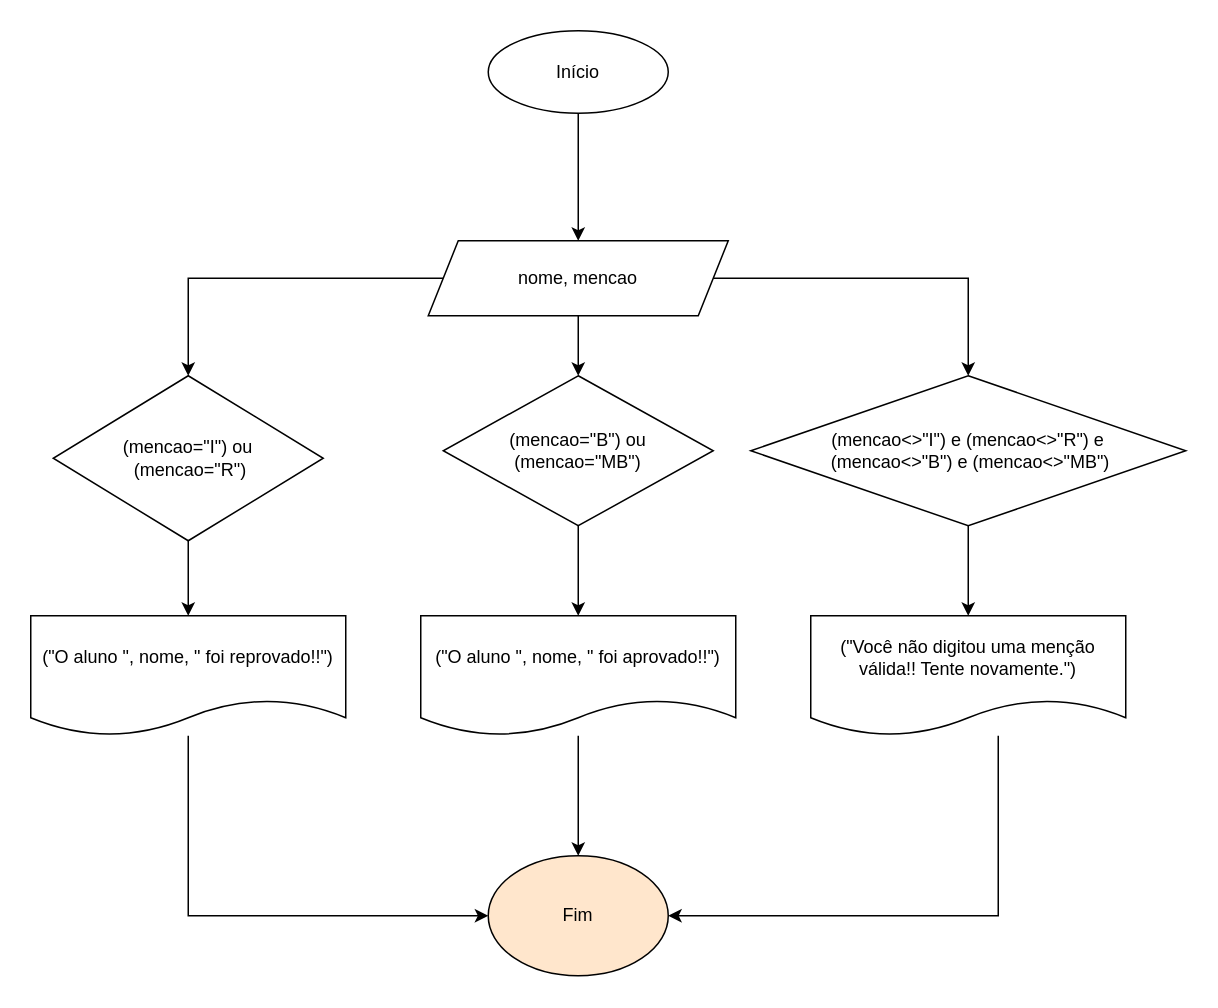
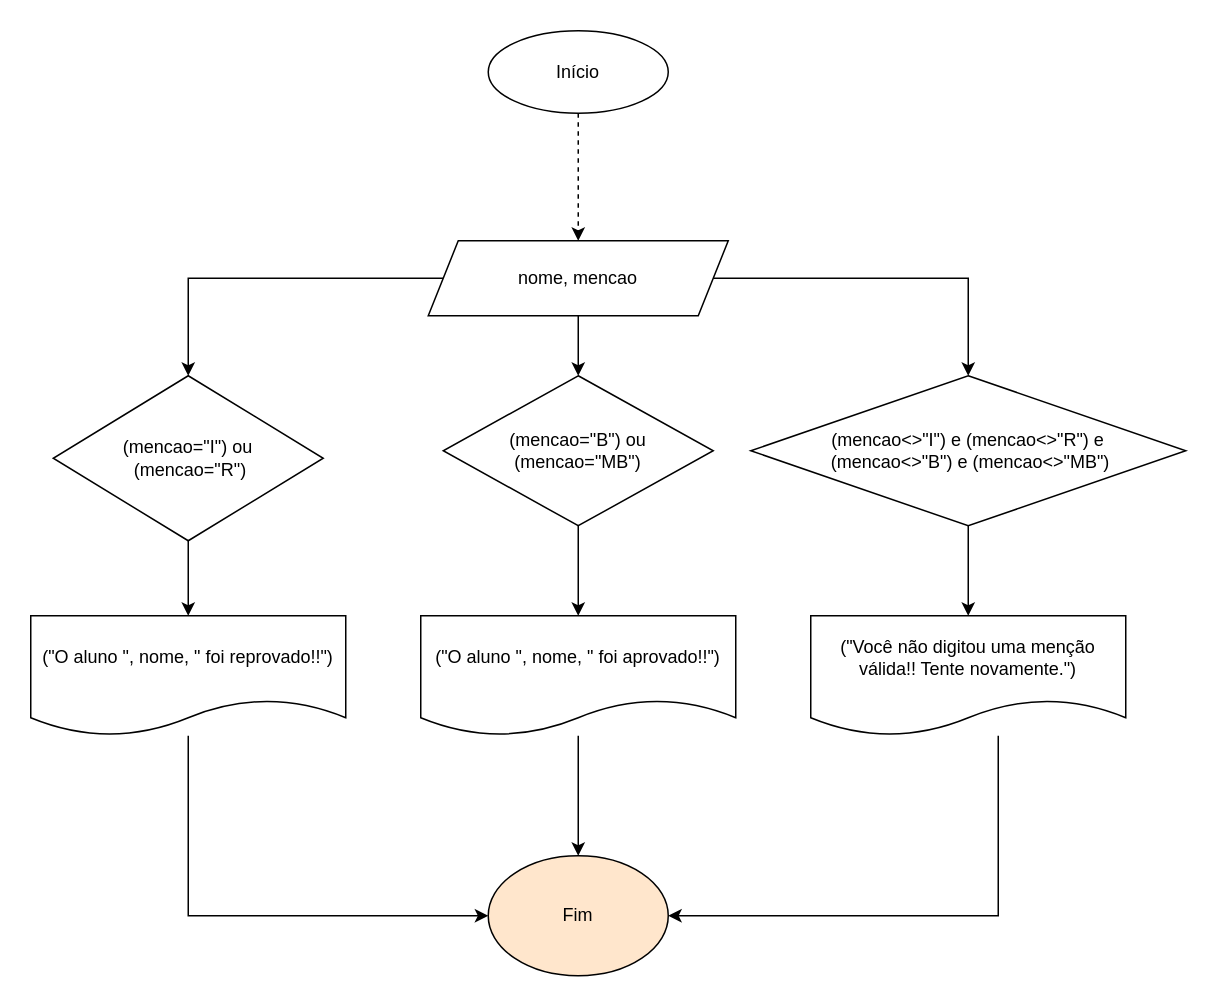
(578, 174) -> (578, 174)
